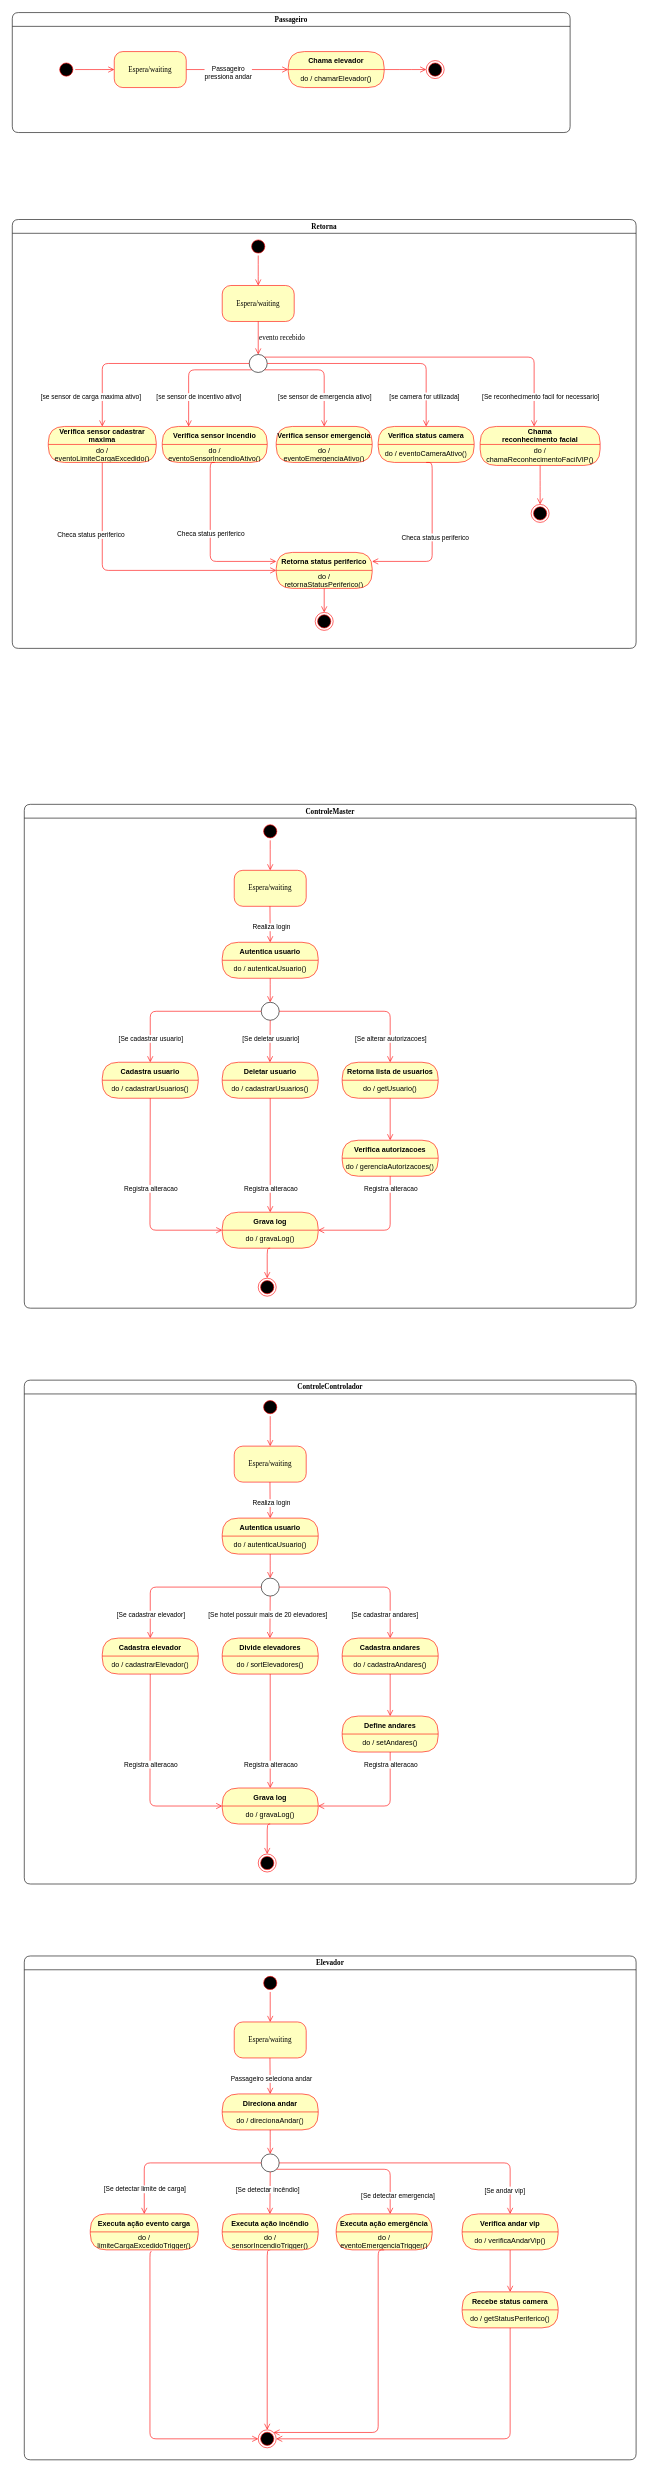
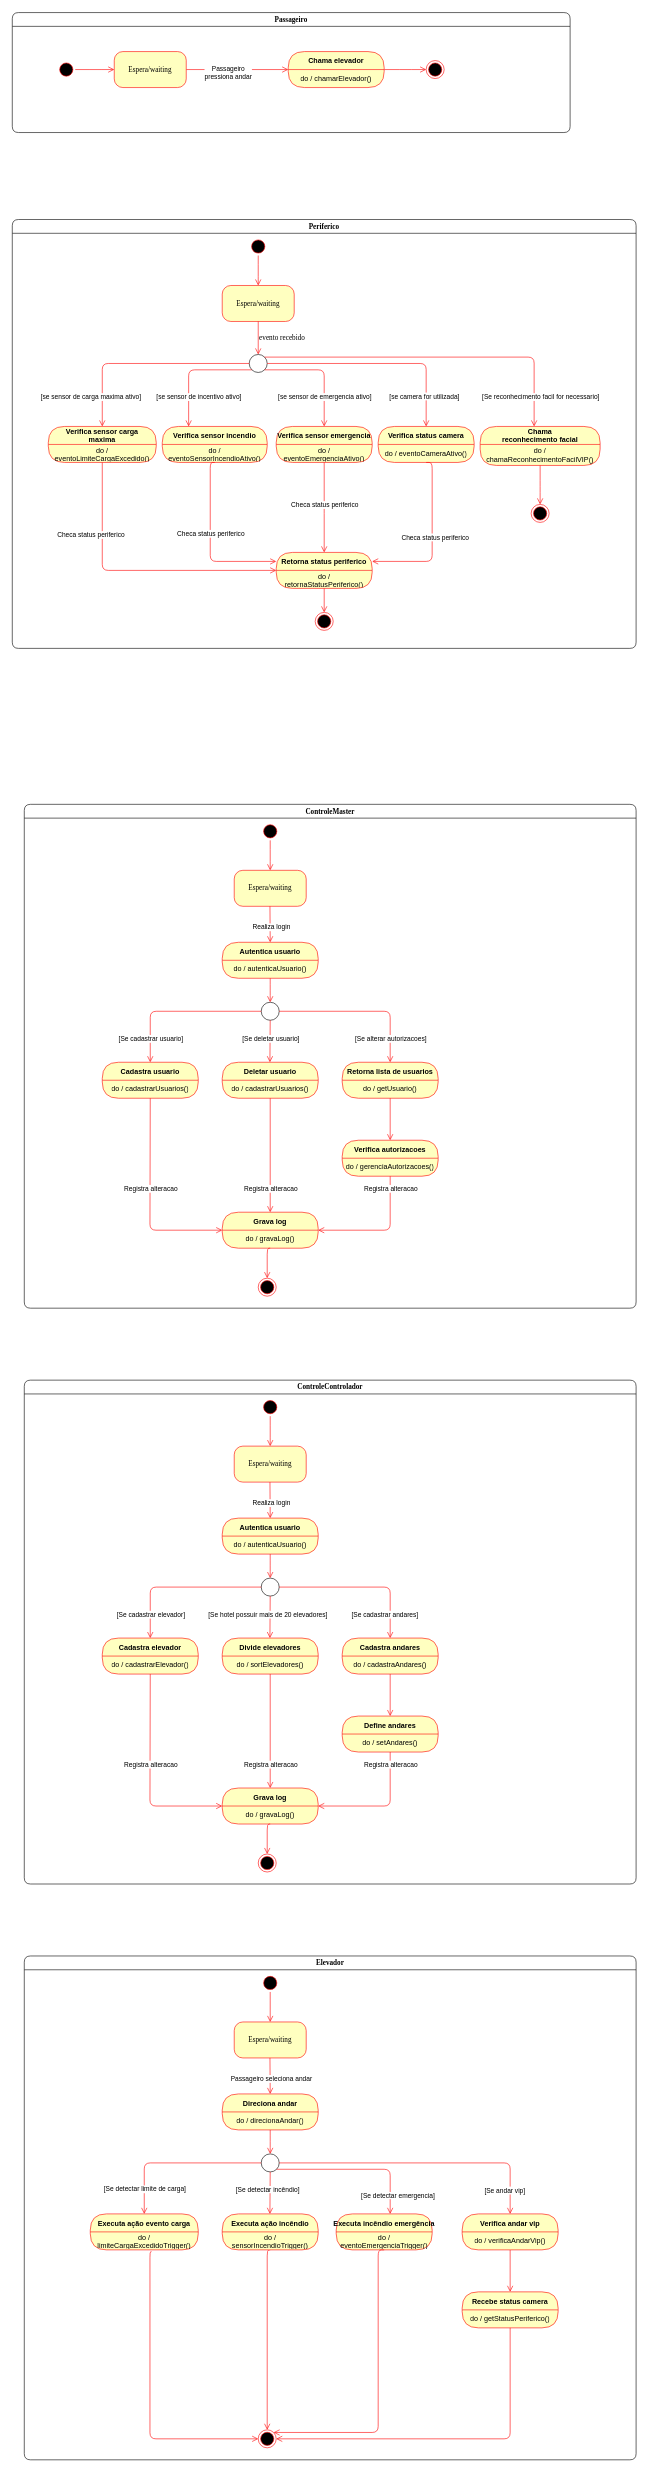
(324, 227) -> (324, 227)
(102, 431) -> (102, 431)
none -> (324, 506)
(384, 2224) -> (384, 2224)
